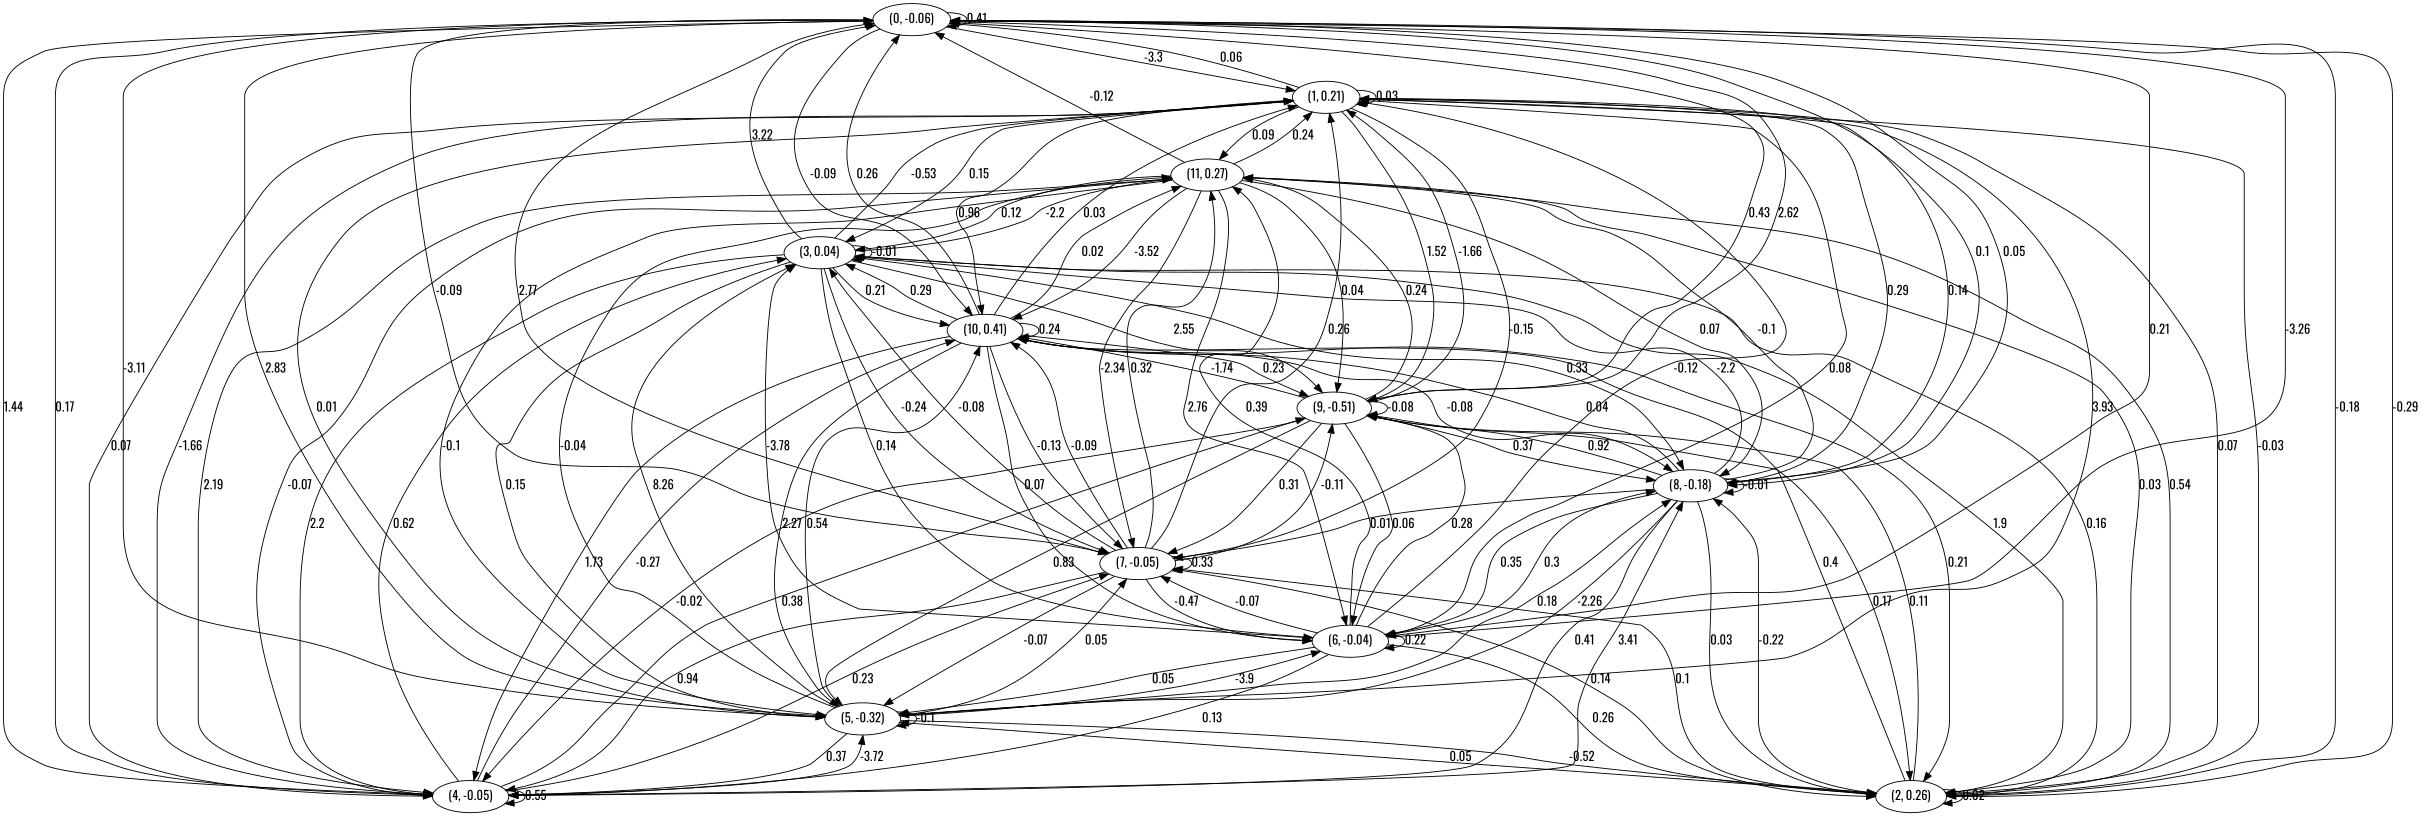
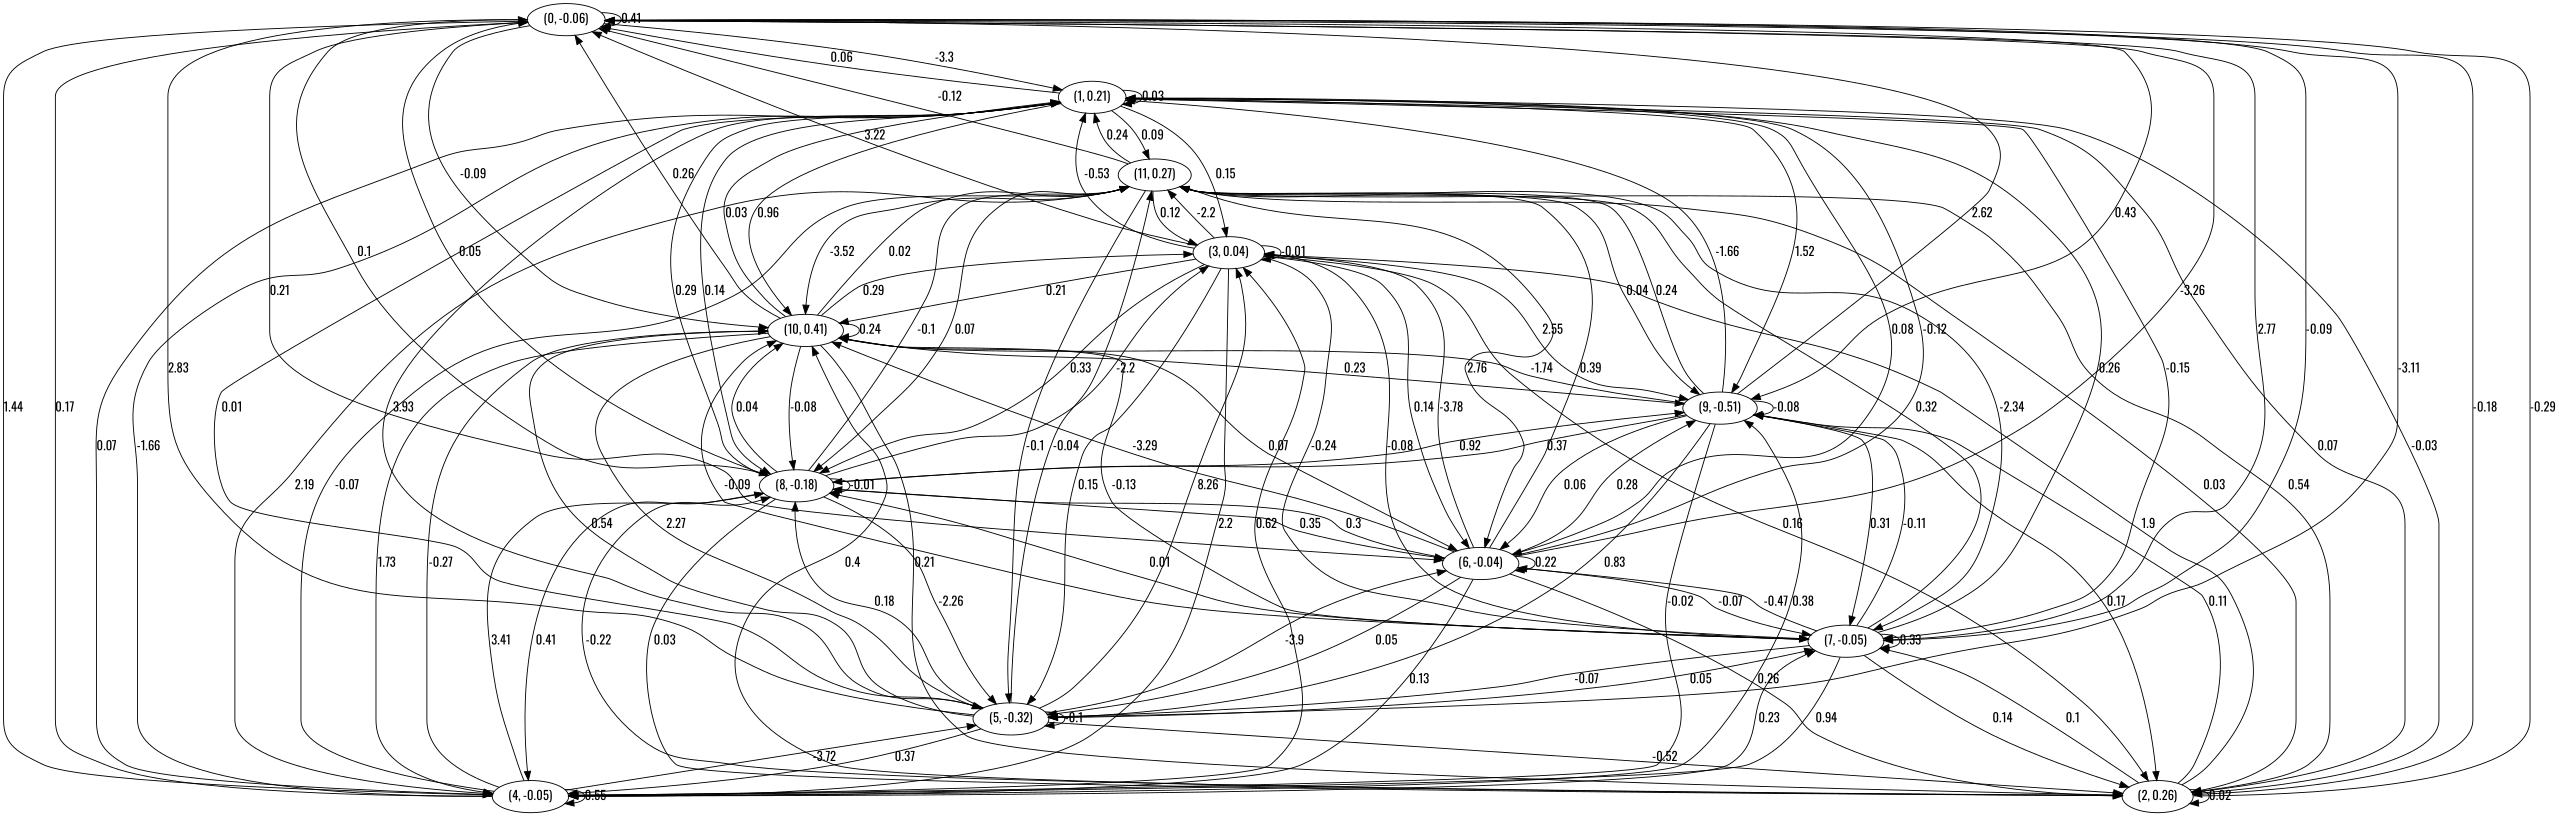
none -> (1145, 457)
(1416, 511) -> (1243, 606)
(1393, 758) -> none
